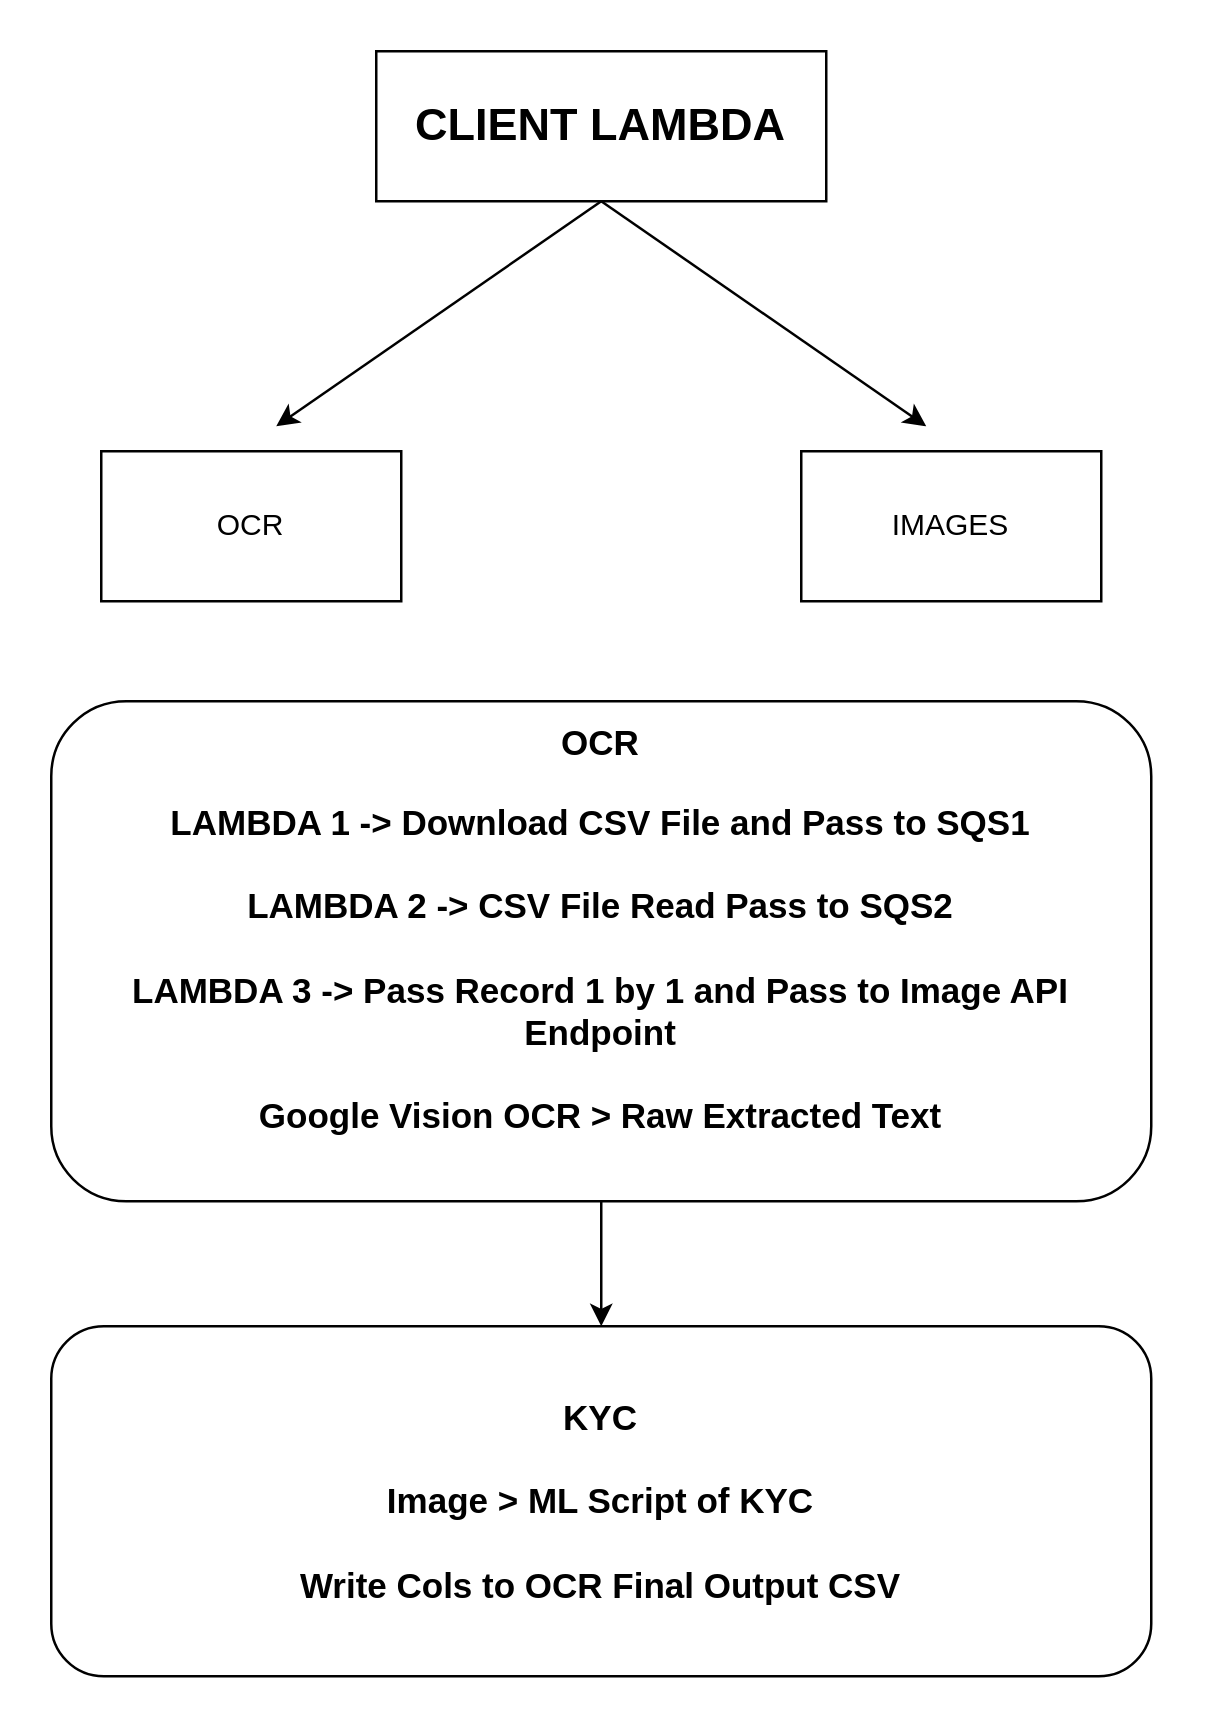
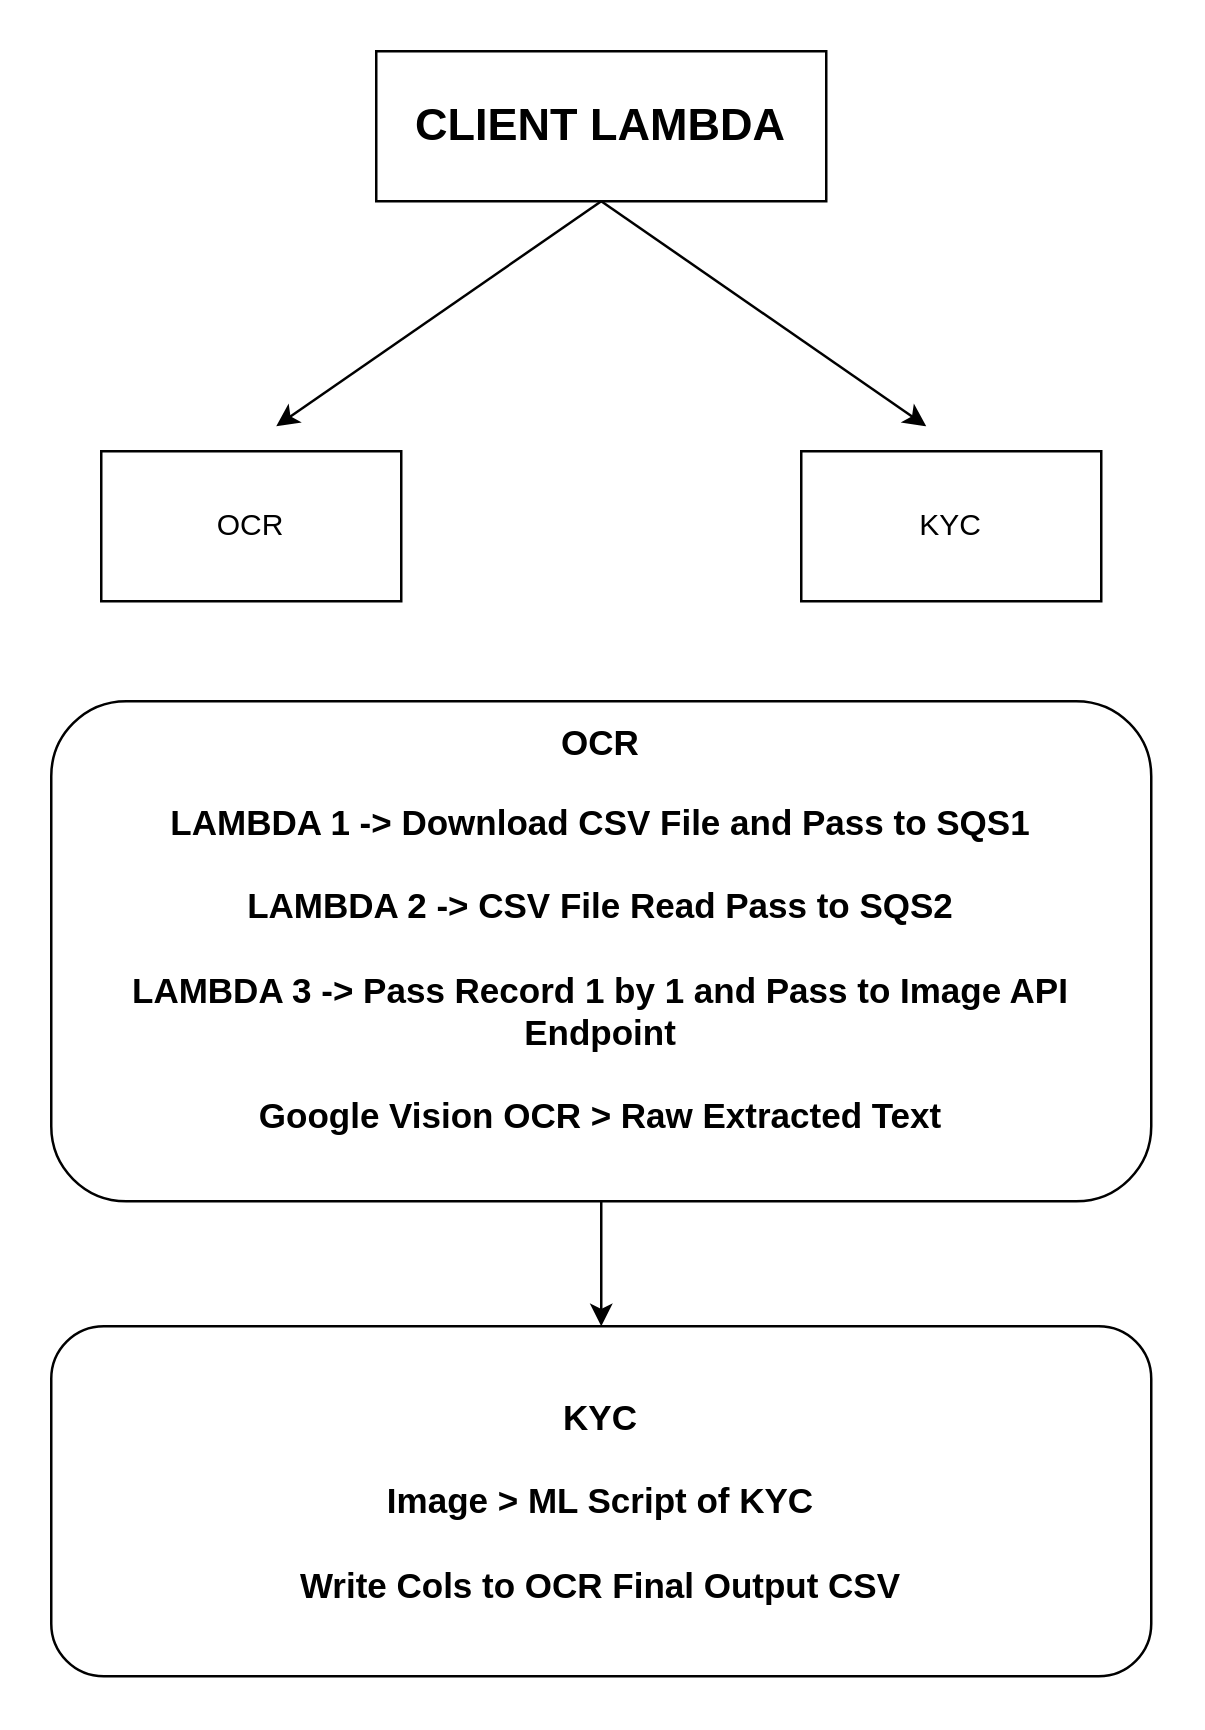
(951, 526) -> (951, 526)
